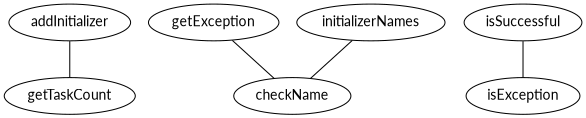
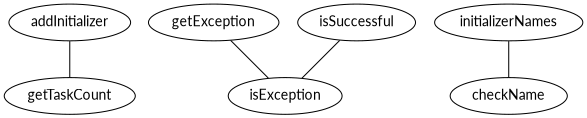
(253, 59) -> (249, 59)
